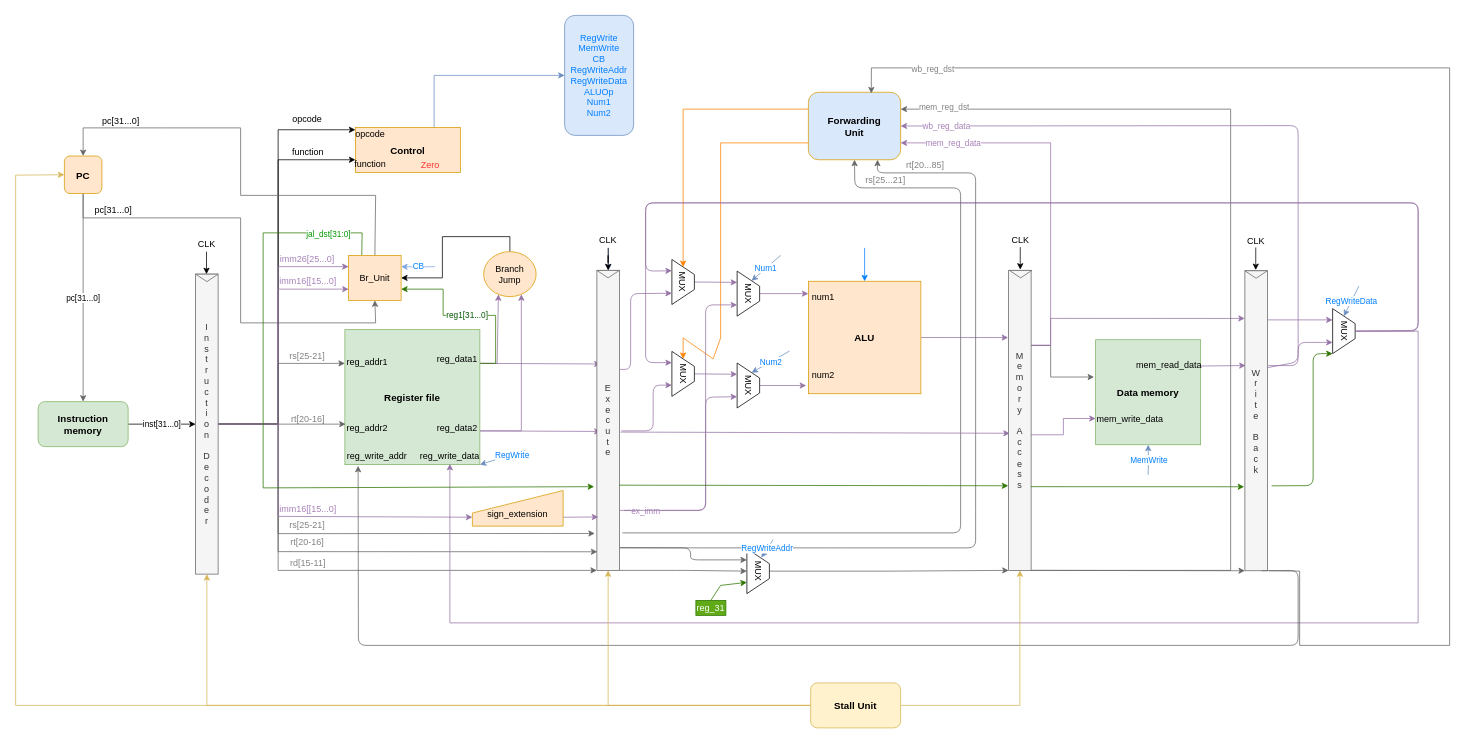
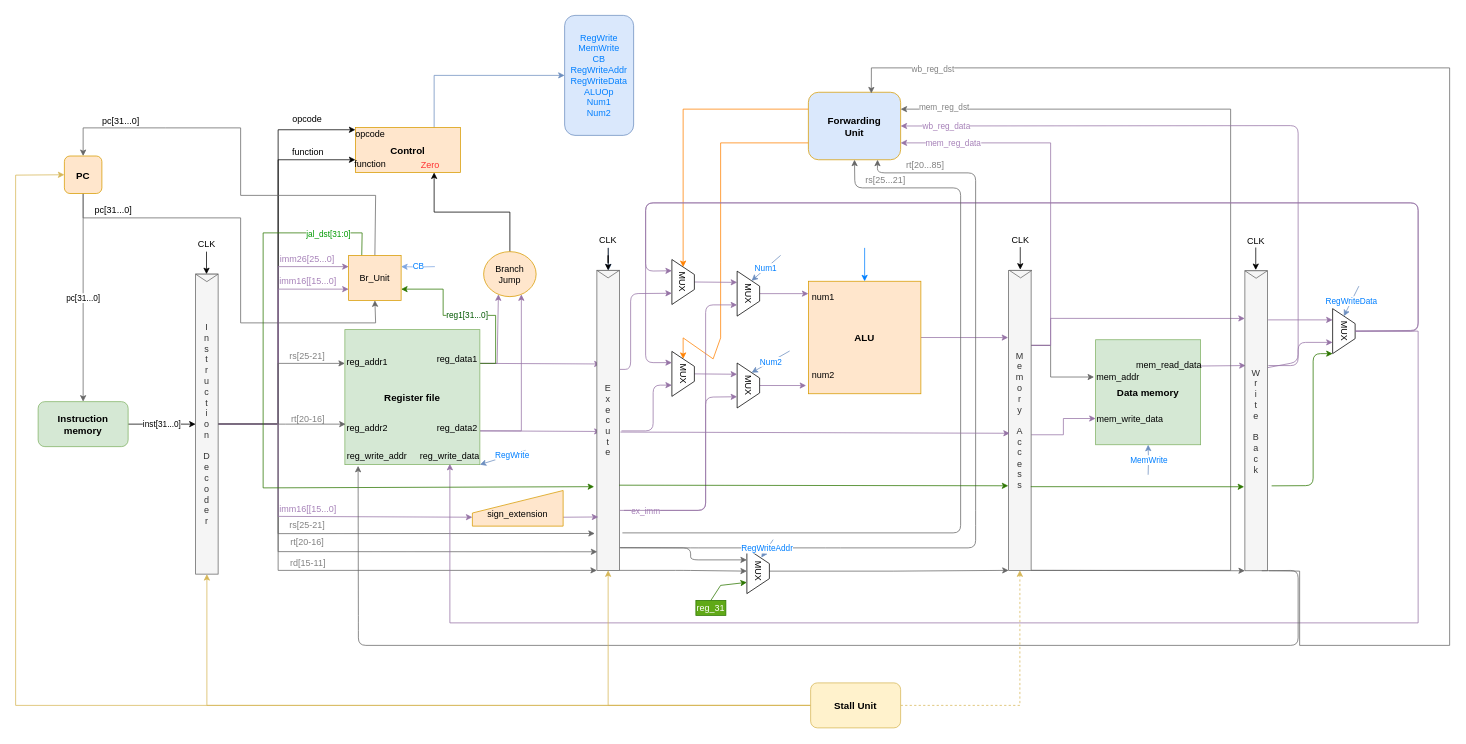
(454, 237) -> (510, 212)
none -> (1118, 377)
(1020, 699) -> (1020, 699)
